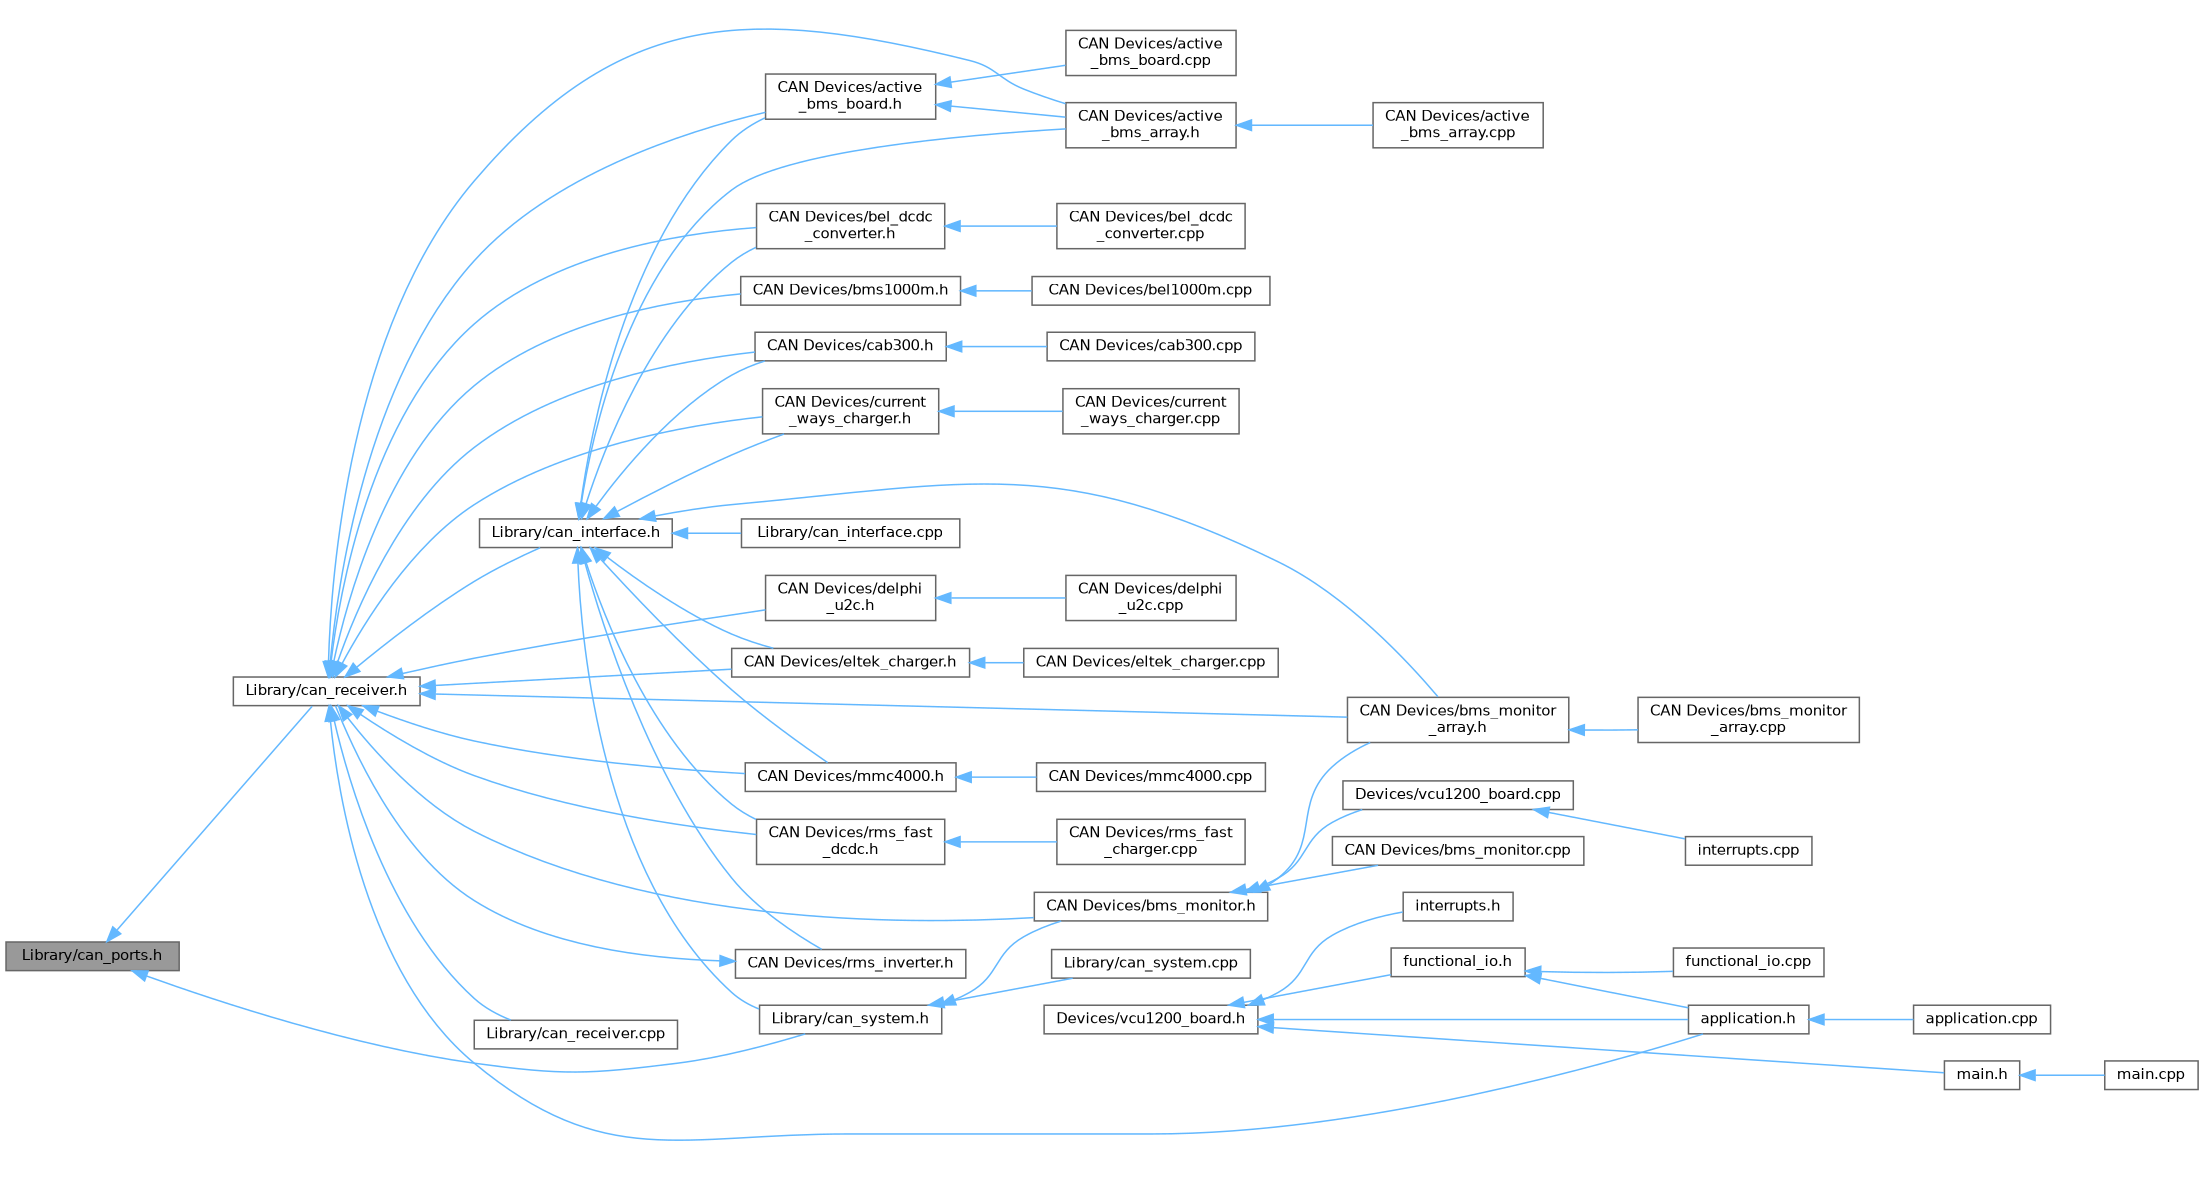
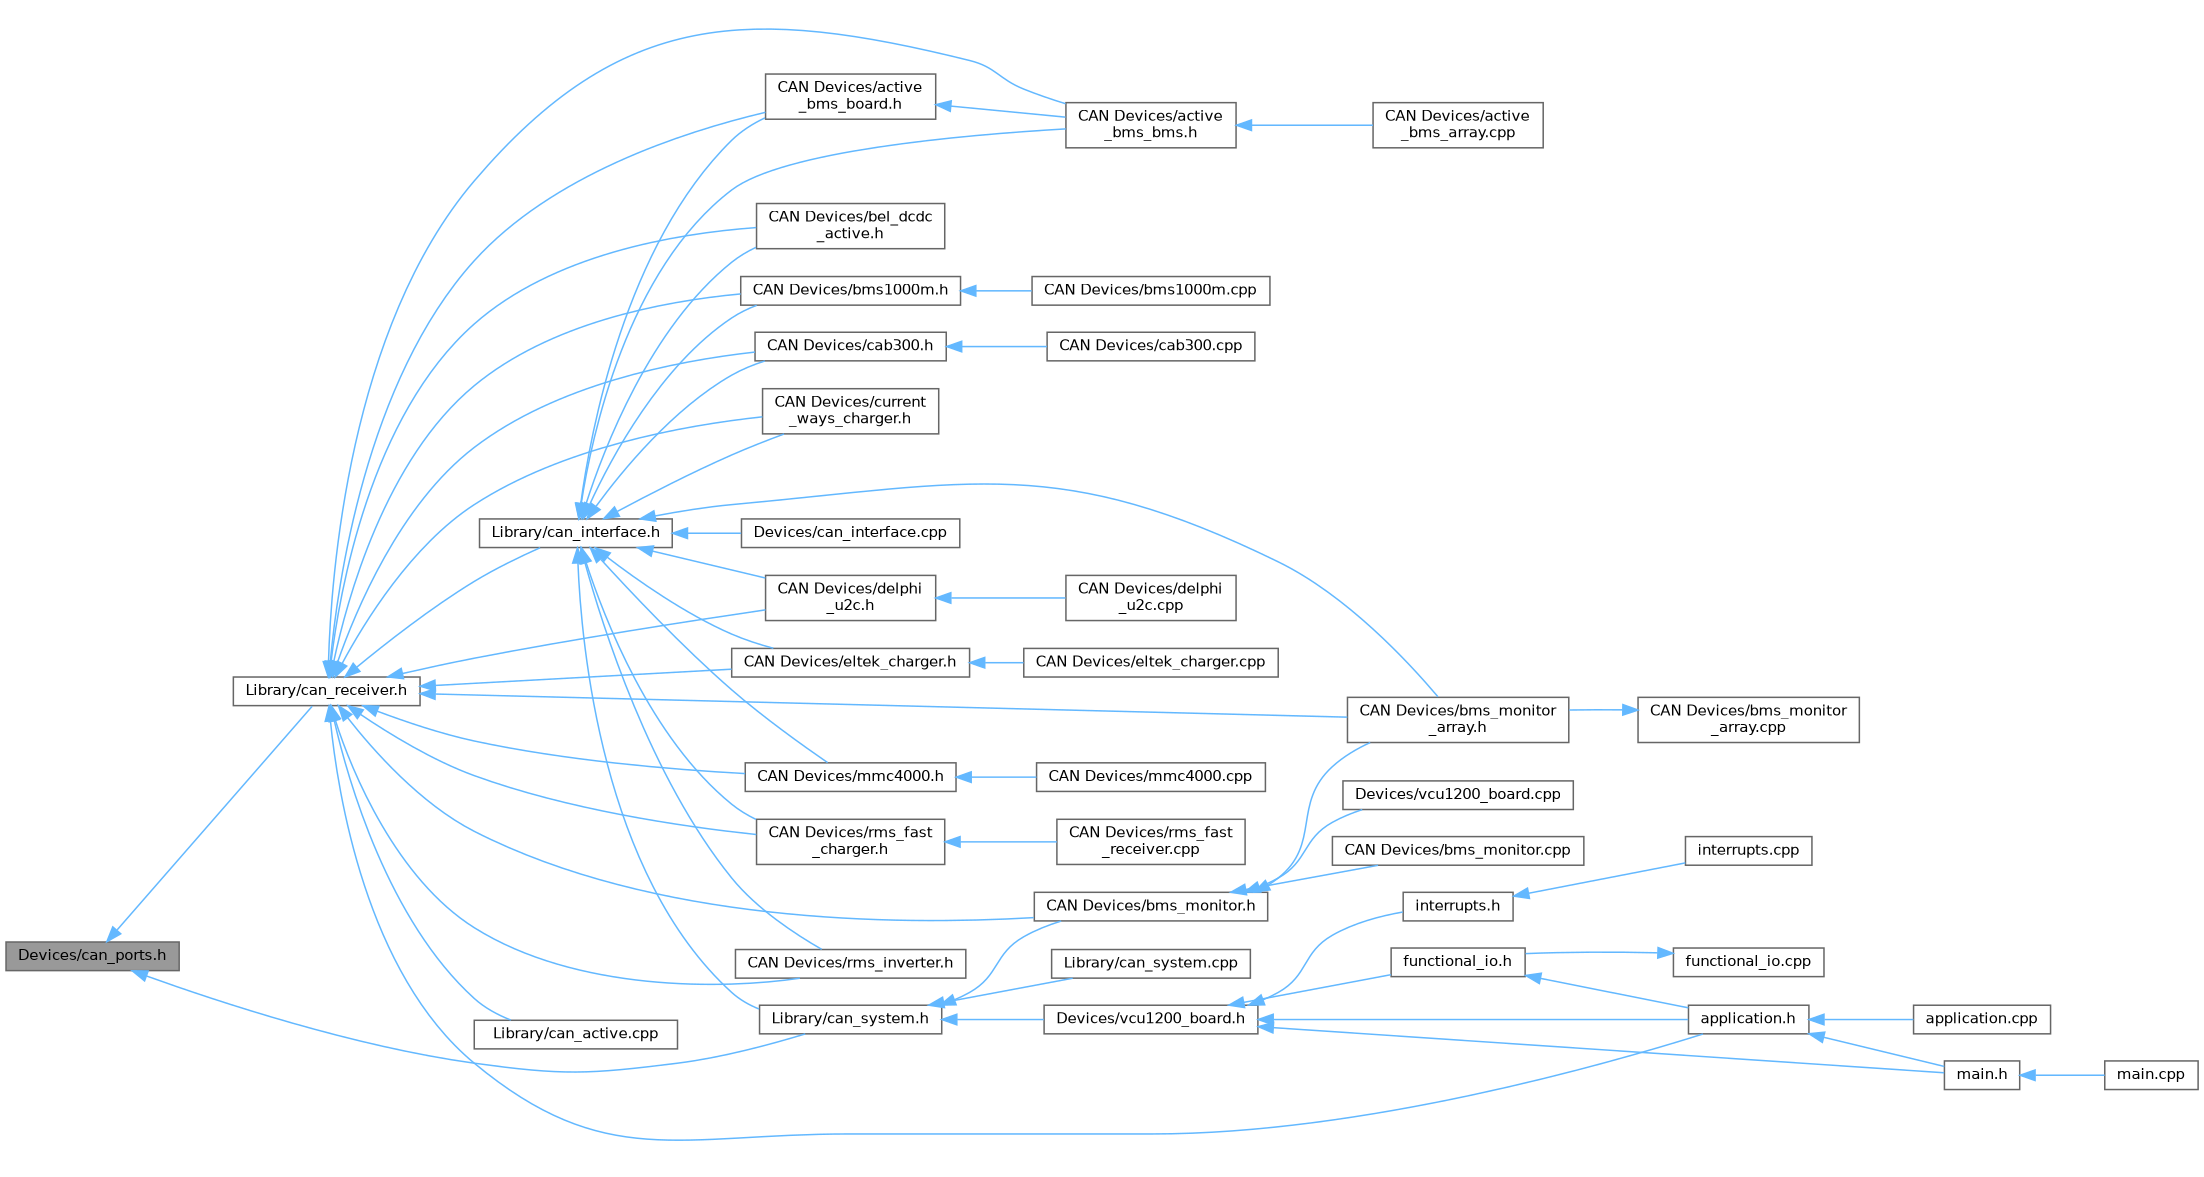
(1151, 53) -> none
(1151, 125) -> (1151, 125)
(851, 226) -> (851, 226)
(1151, 226) -> none
(1151, 291) -> (1151, 291)
none -> (657, 391)
(1151, 411) -> none
(851, 533) -> (851, 533)
none -> (709, 565)
(1611, 730) -> (1596, 710)
(1617, 826) -> (1607, 878)
(851, 842) -> (851, 842)
(1151, 842) -> (1151, 842)
(480, 904) -> (510, 947)
(93, 956) -> (93, 956)
(1607, 972) -> (1592, 952)
none -> (1000, 1020)
(576, 1035) -> (576, 1035)
none -> (1884, 1052)
